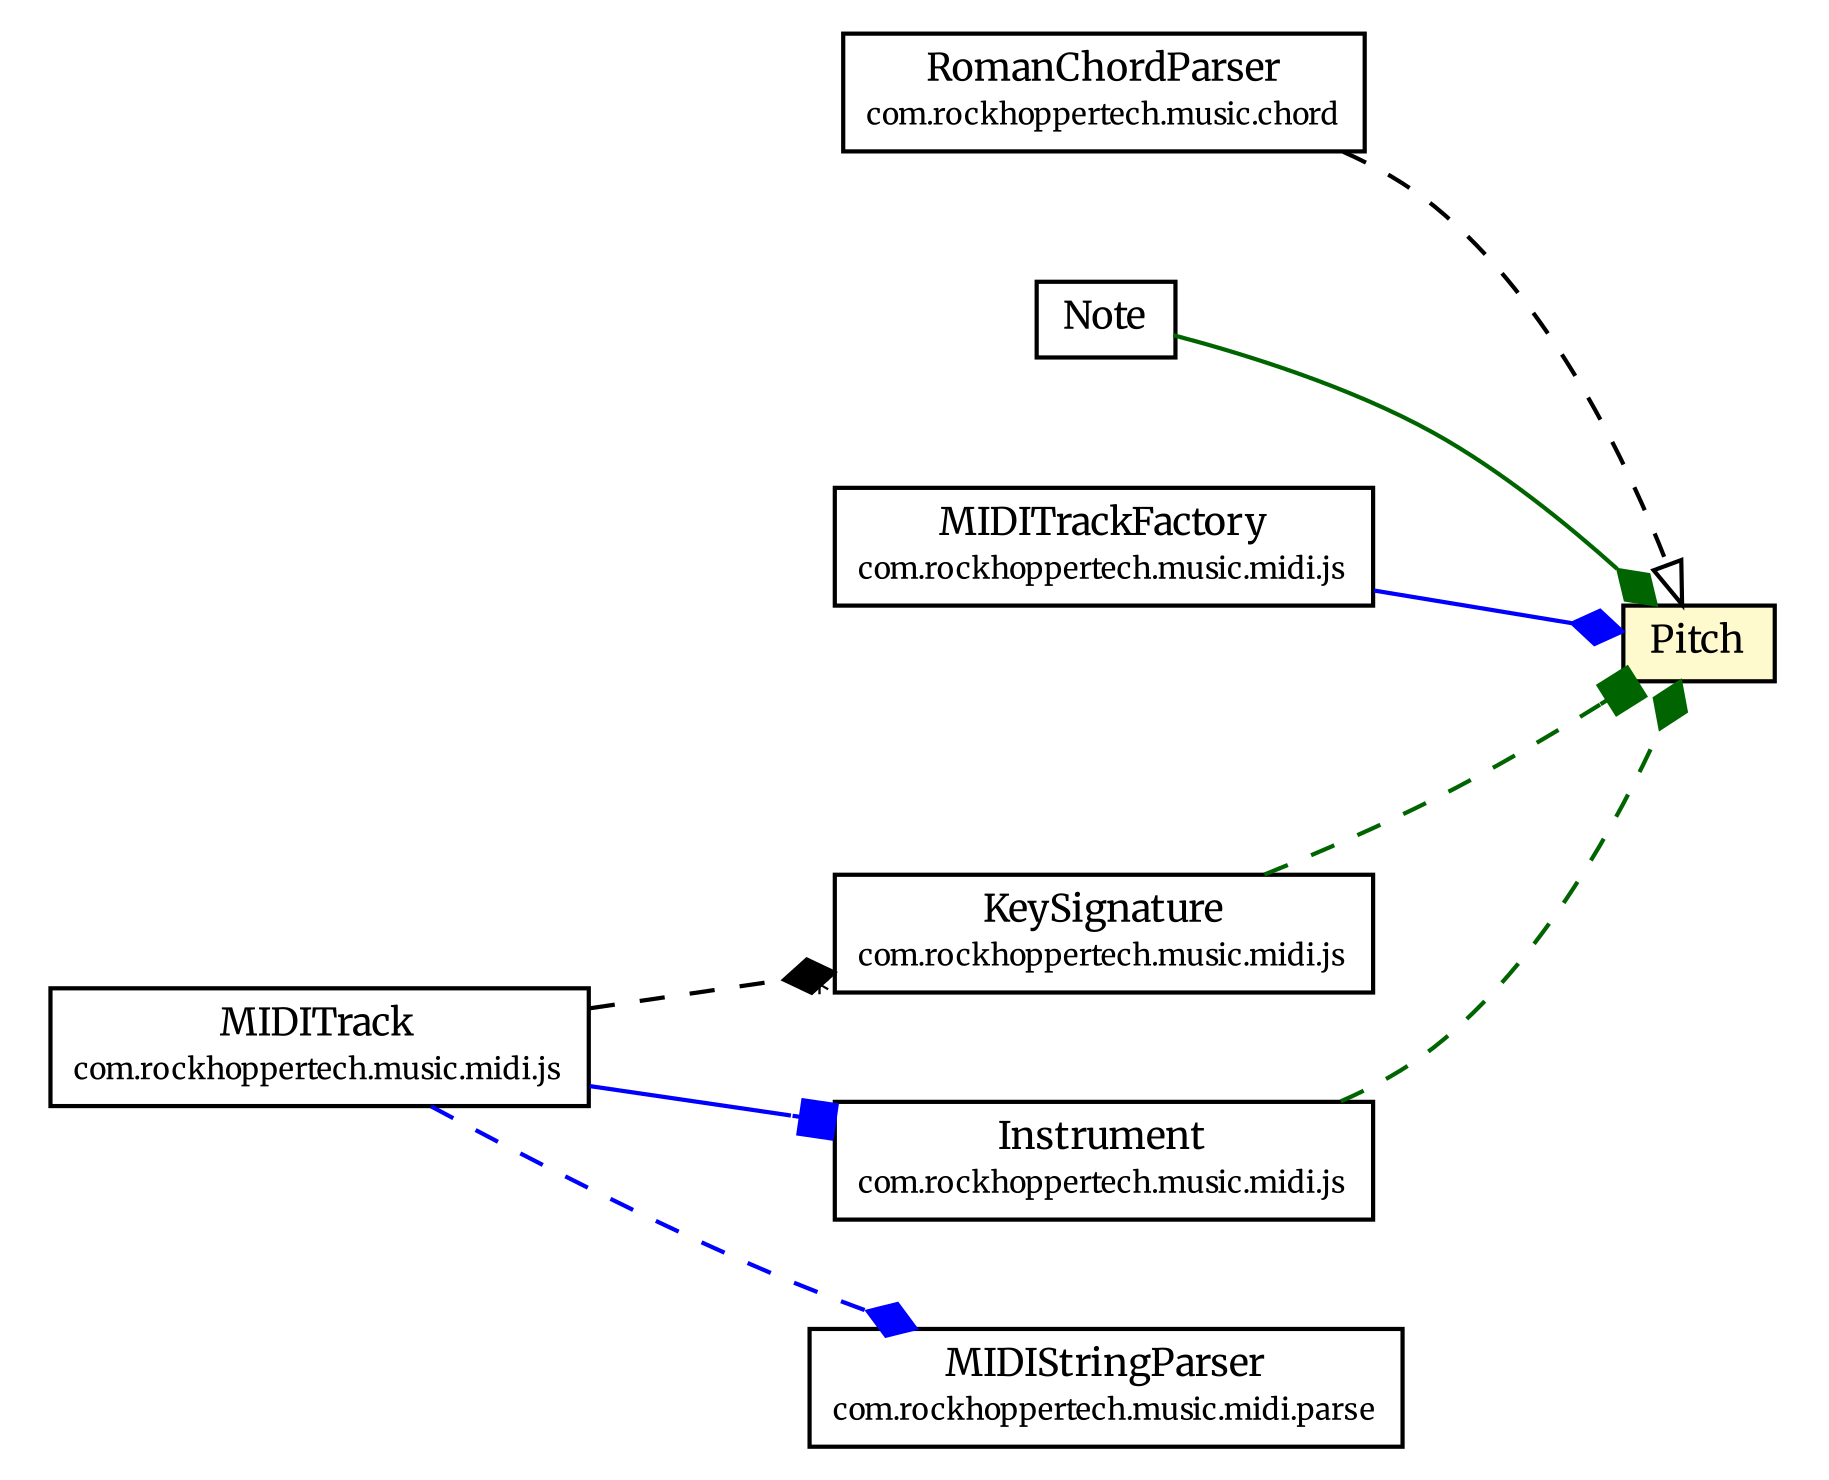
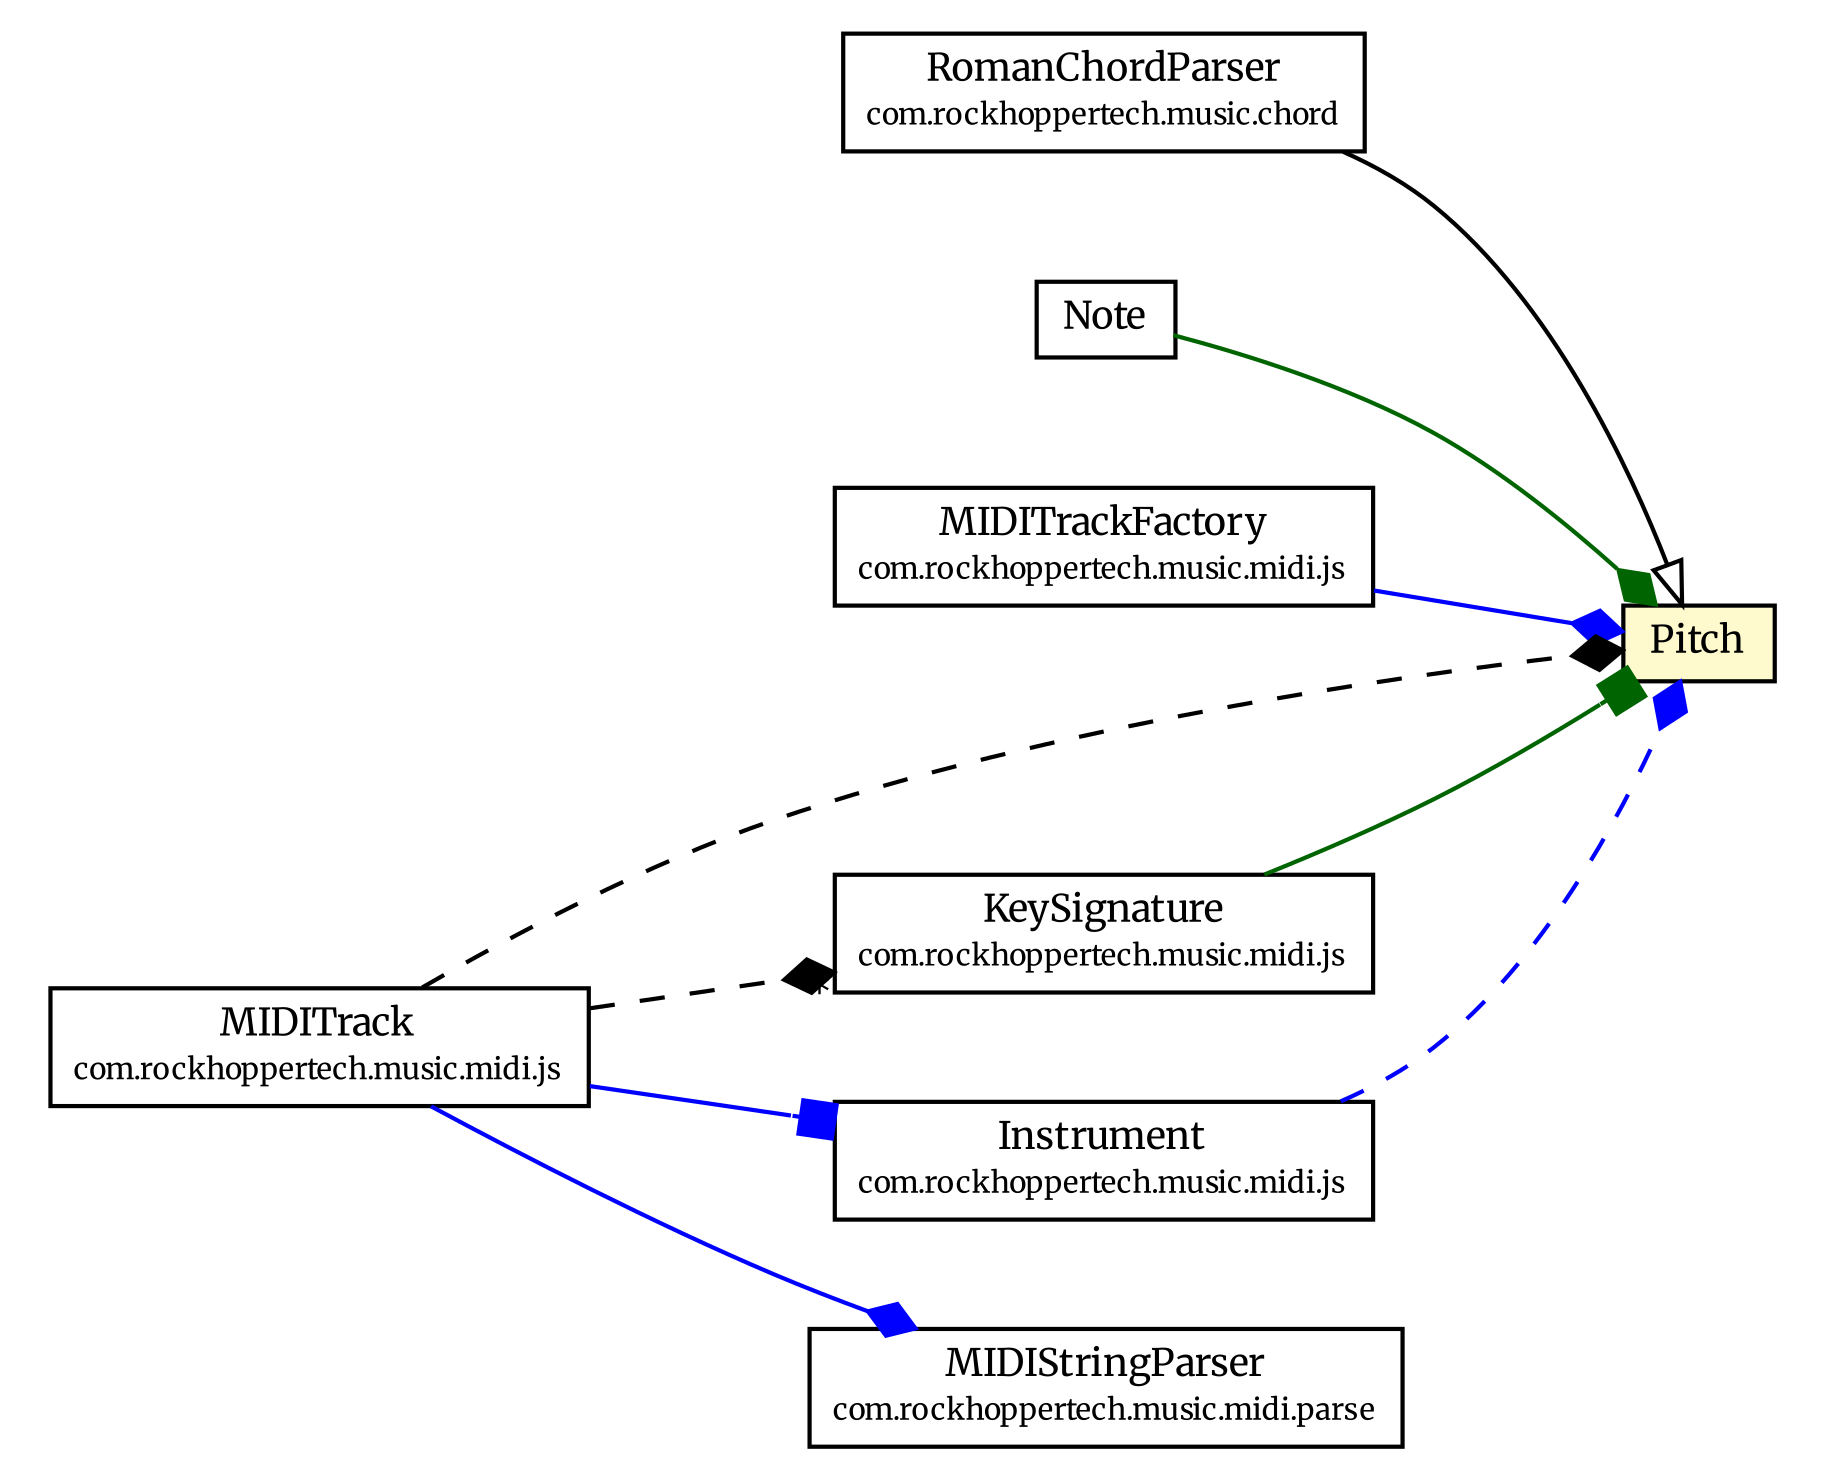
(1543, 327) -> (1543, 327)
none -> (978, 761)
(1436, 798) -> (1436, 798)
(1533, 944) -> (1533, 944)
(646, 1216) -> (646, 1216)
